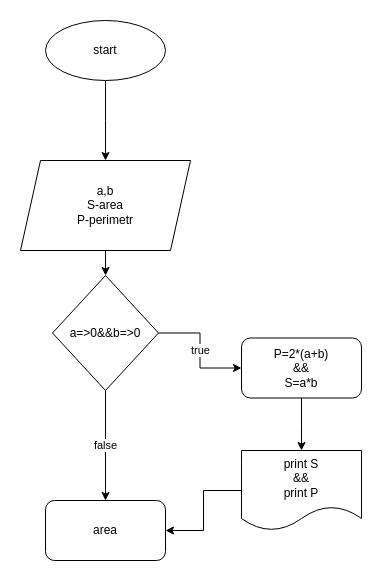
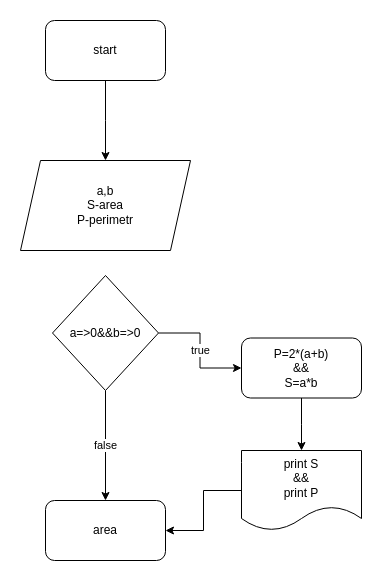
(106, 51) -> (106, 51)
(106, 267) -> none
